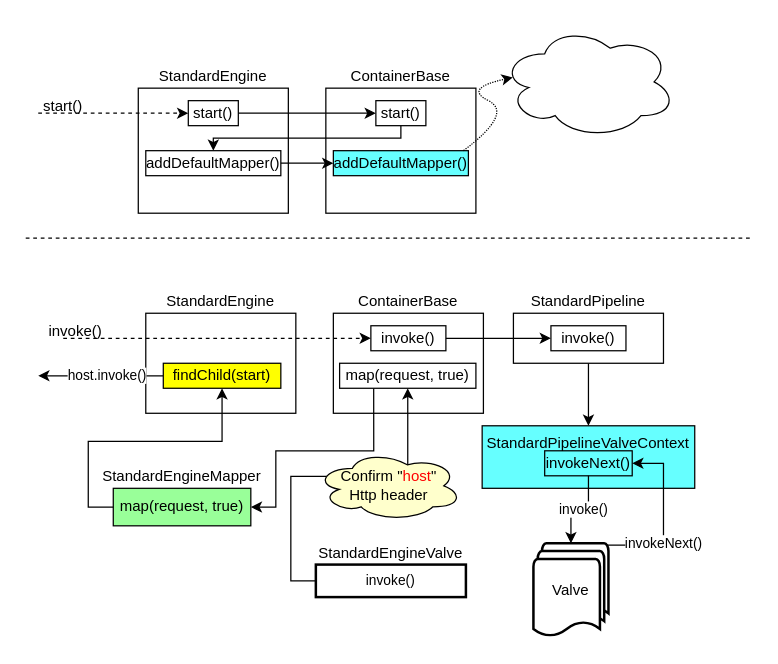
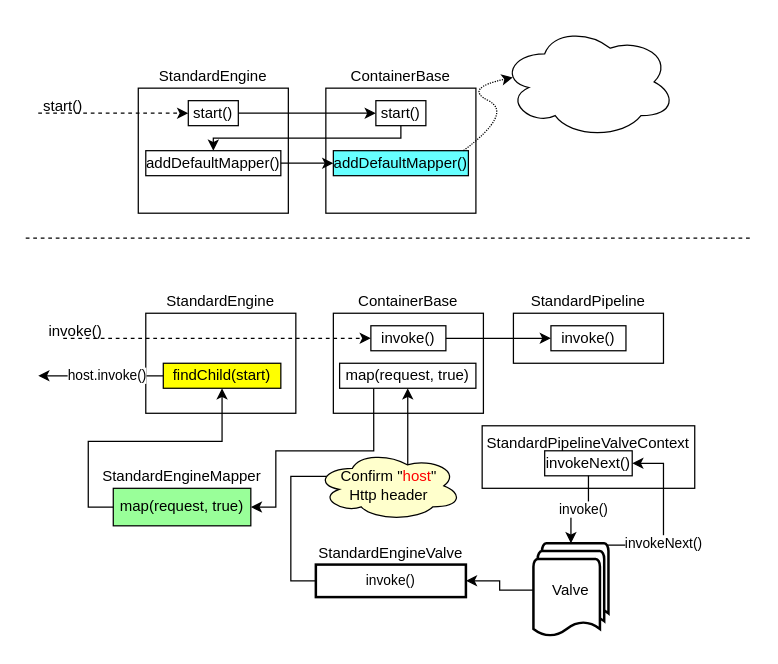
(588, 390) -> none
(588, 457) -> (588, 457)
none -> (499, 590)
